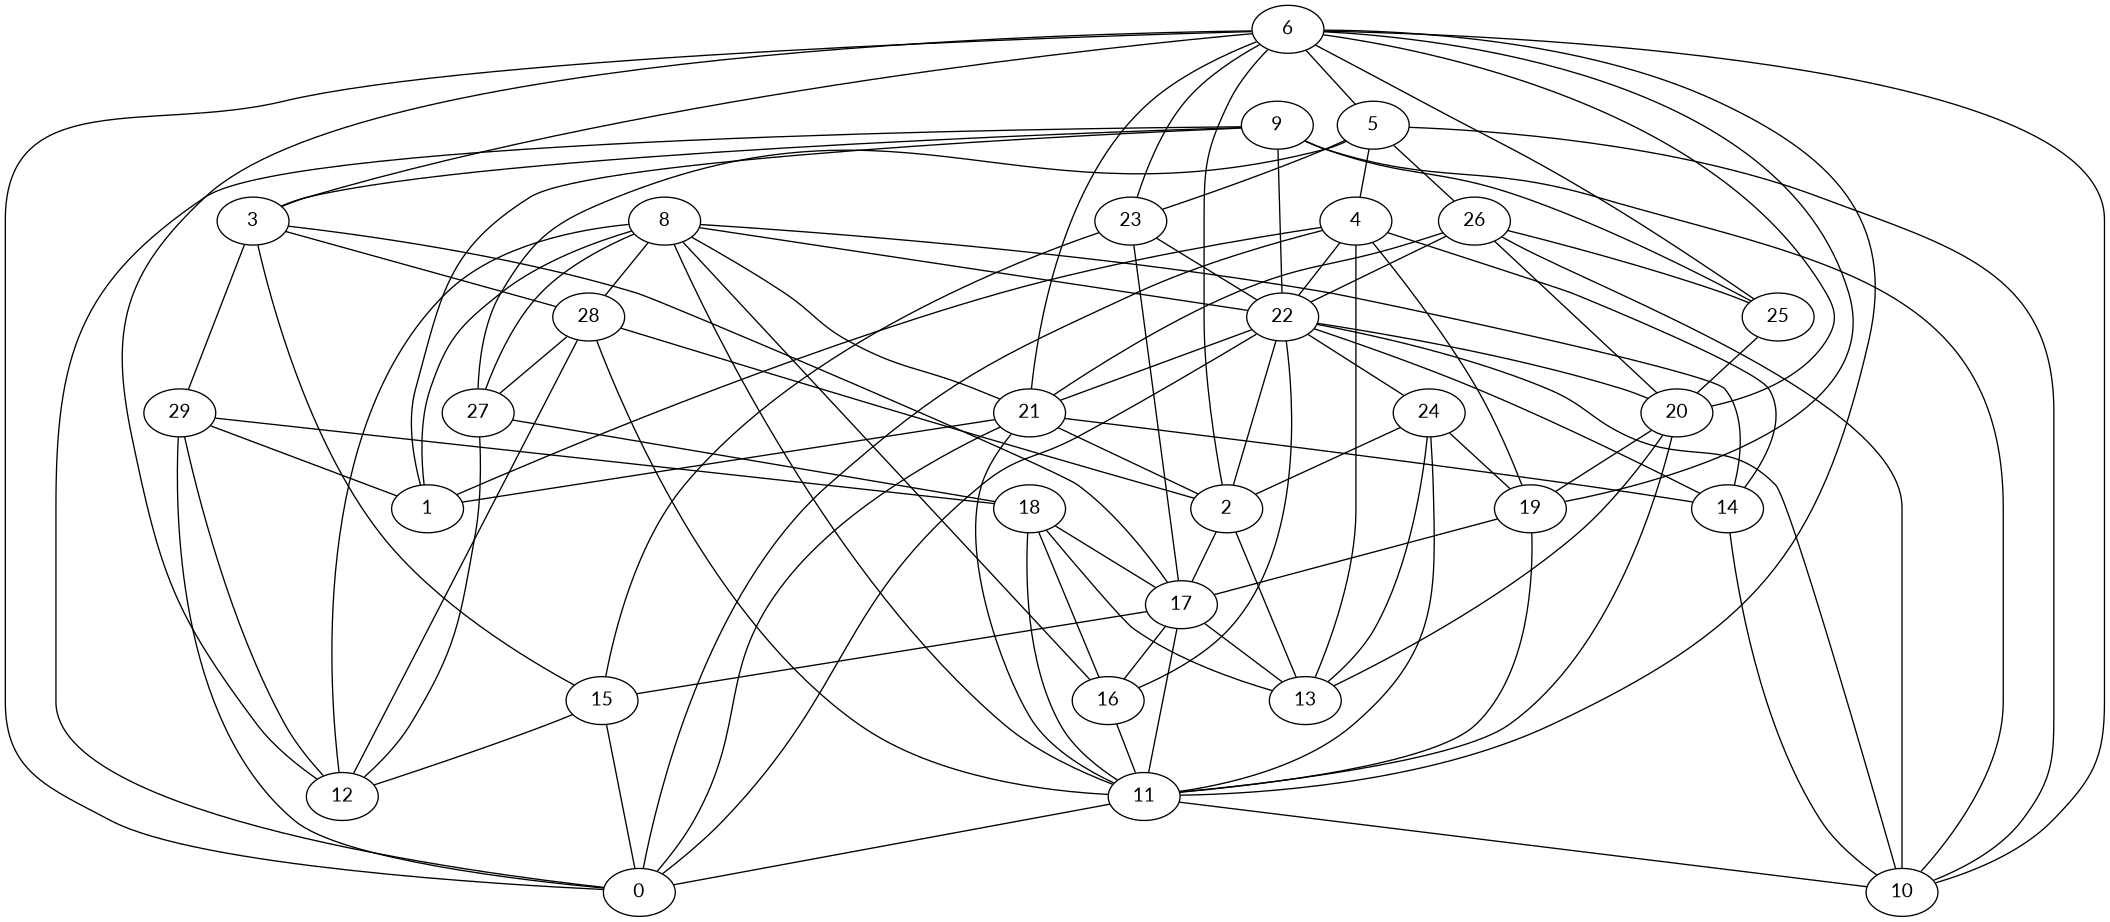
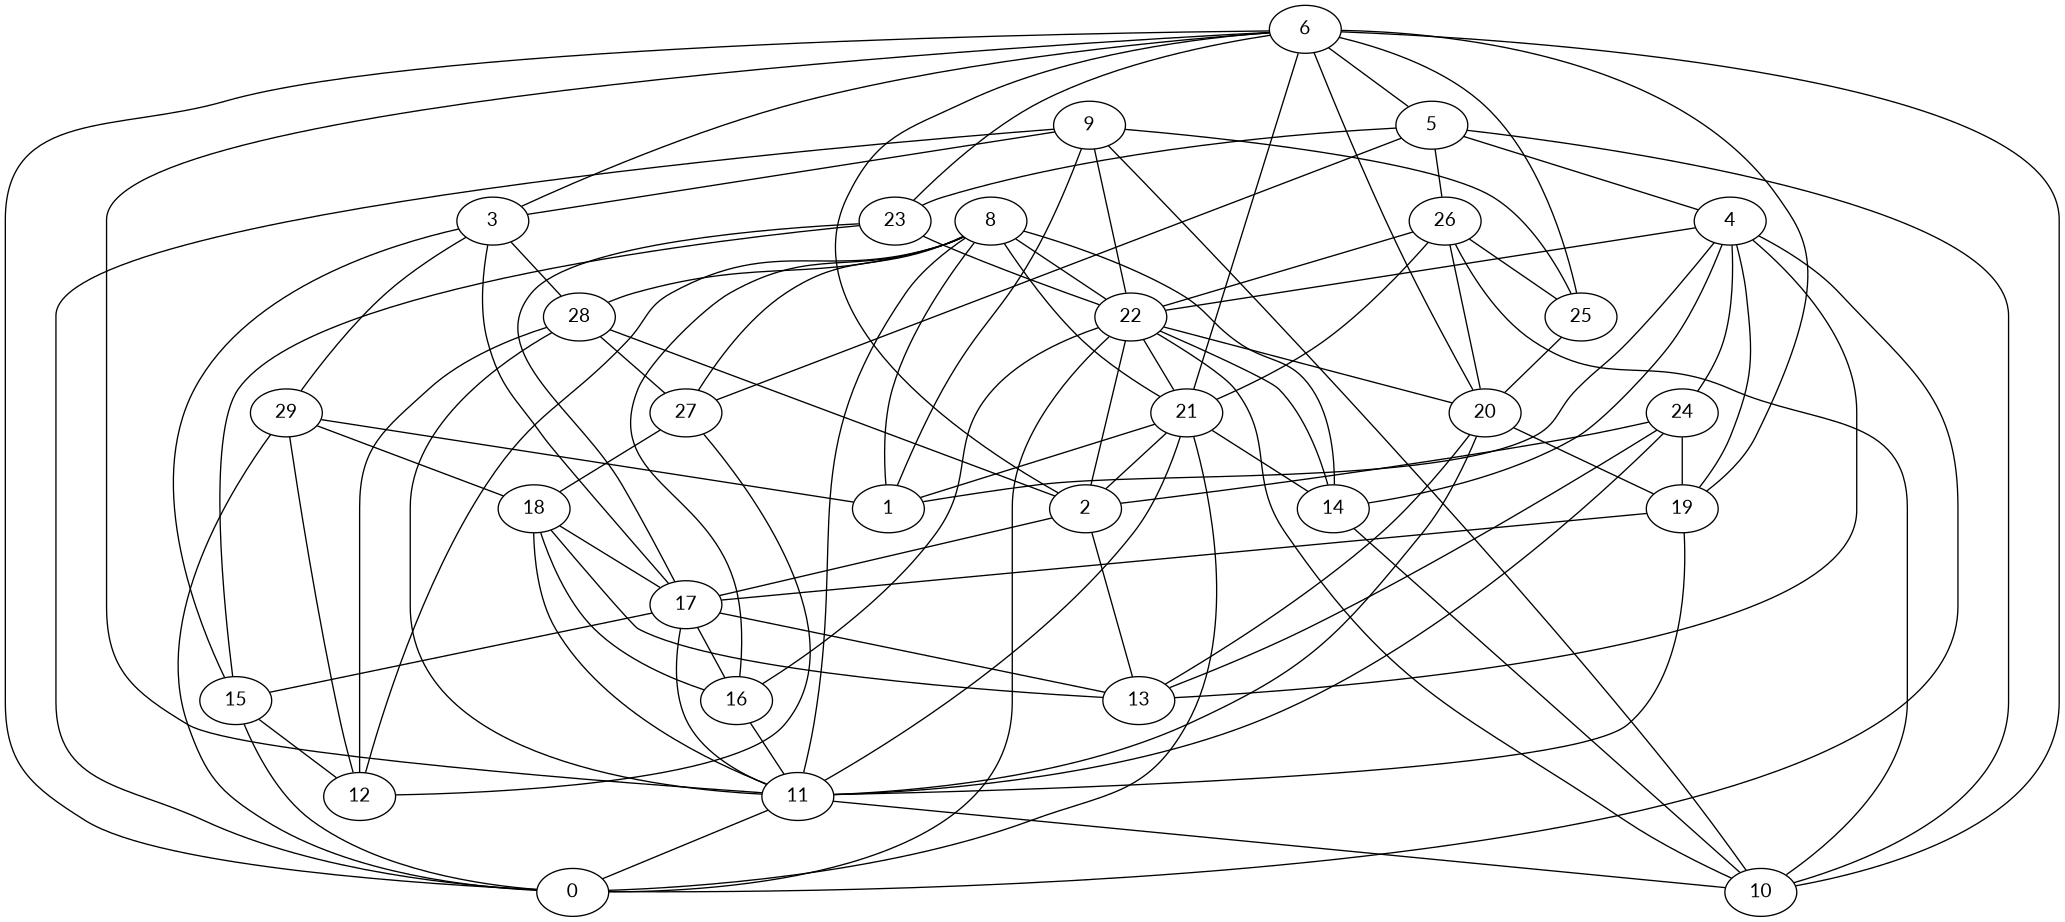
(389, 116) -> none
(1347, 359) -> (1728, 322)
